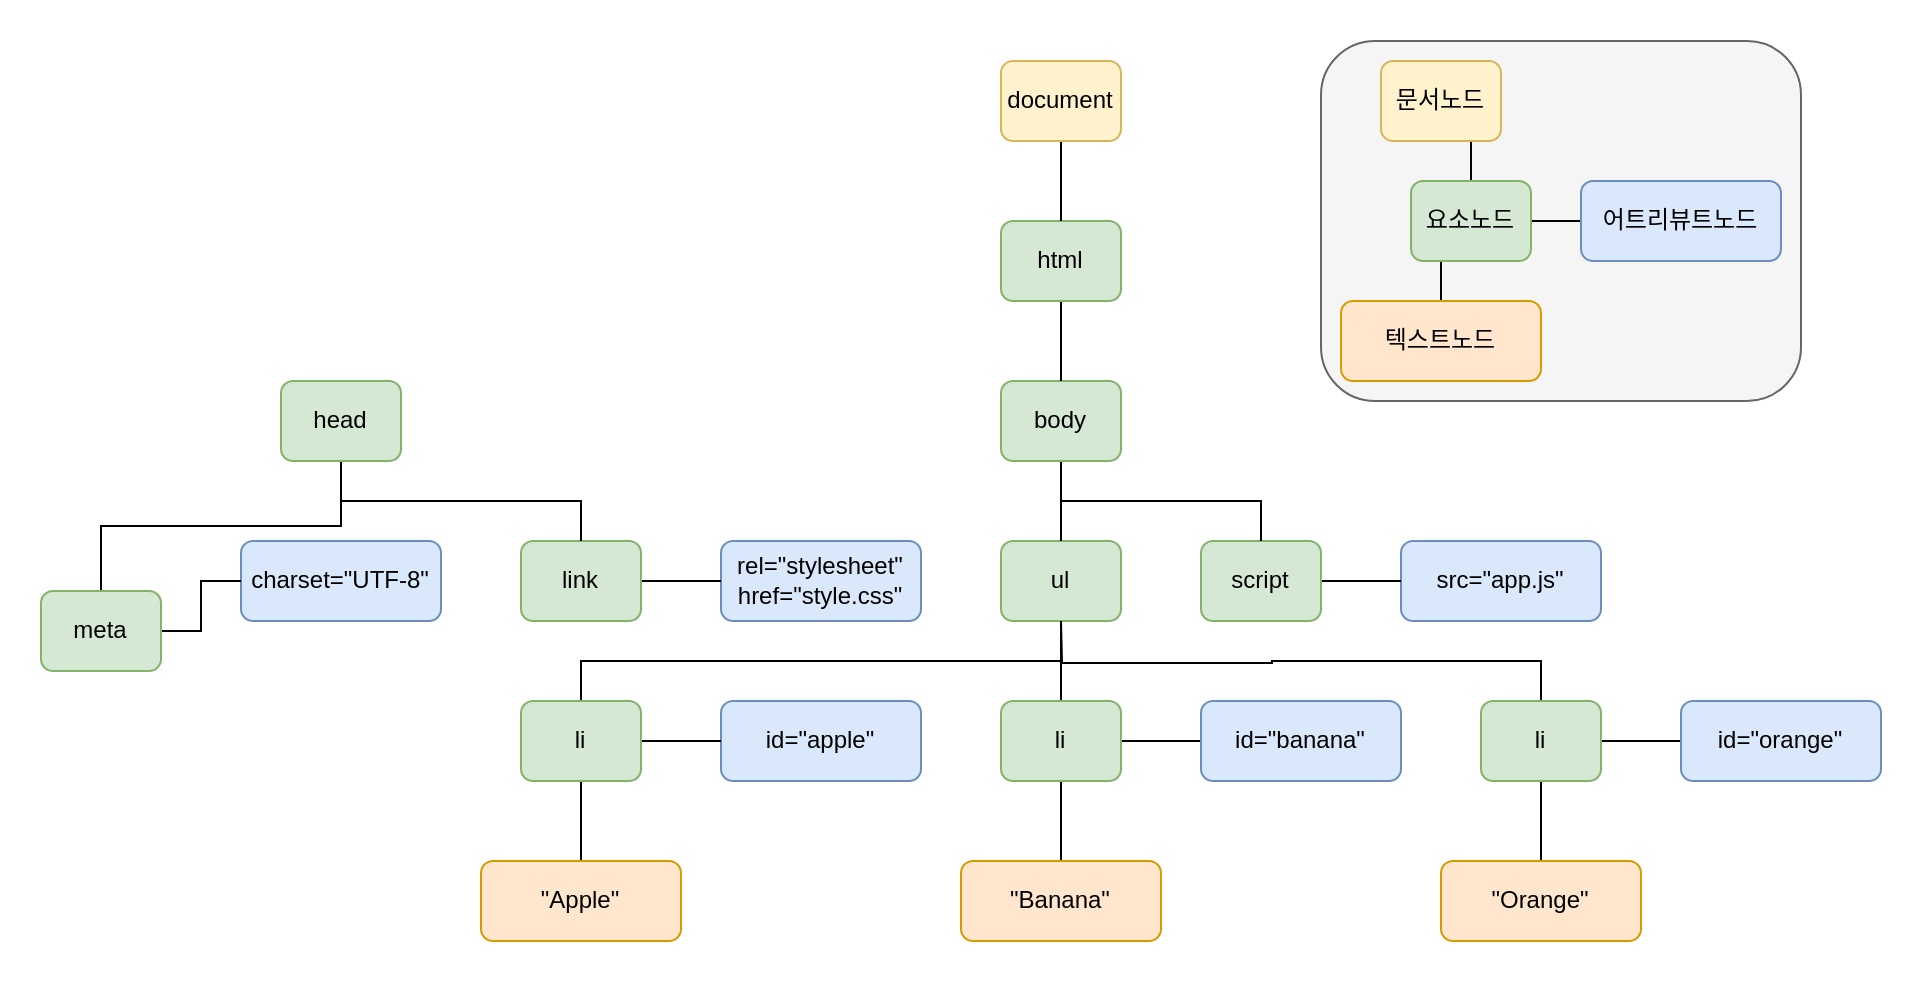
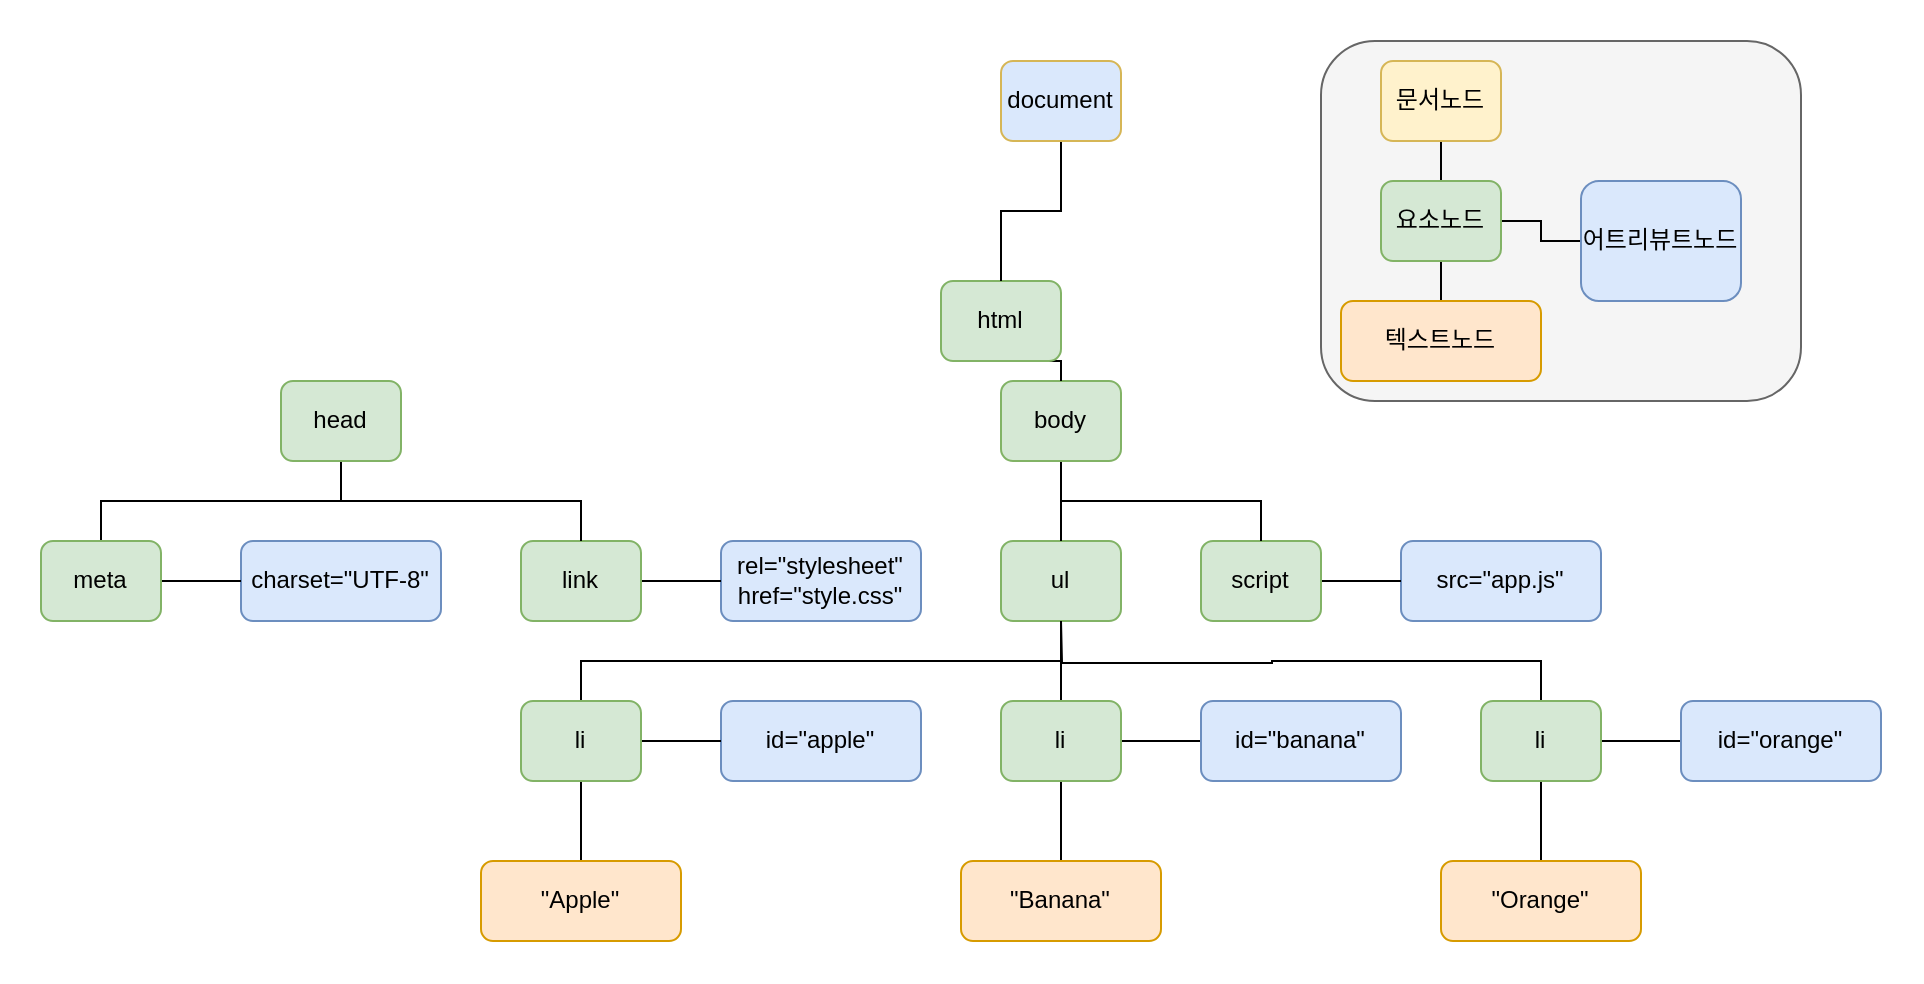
(1061, 101) -> (1061, 101)
(1471, 221) -> (1441, 221)
(1681, 221) -> (1661, 241)
(1061, 261) -> (1001, 321)
(101, 631) -> (101, 581)
